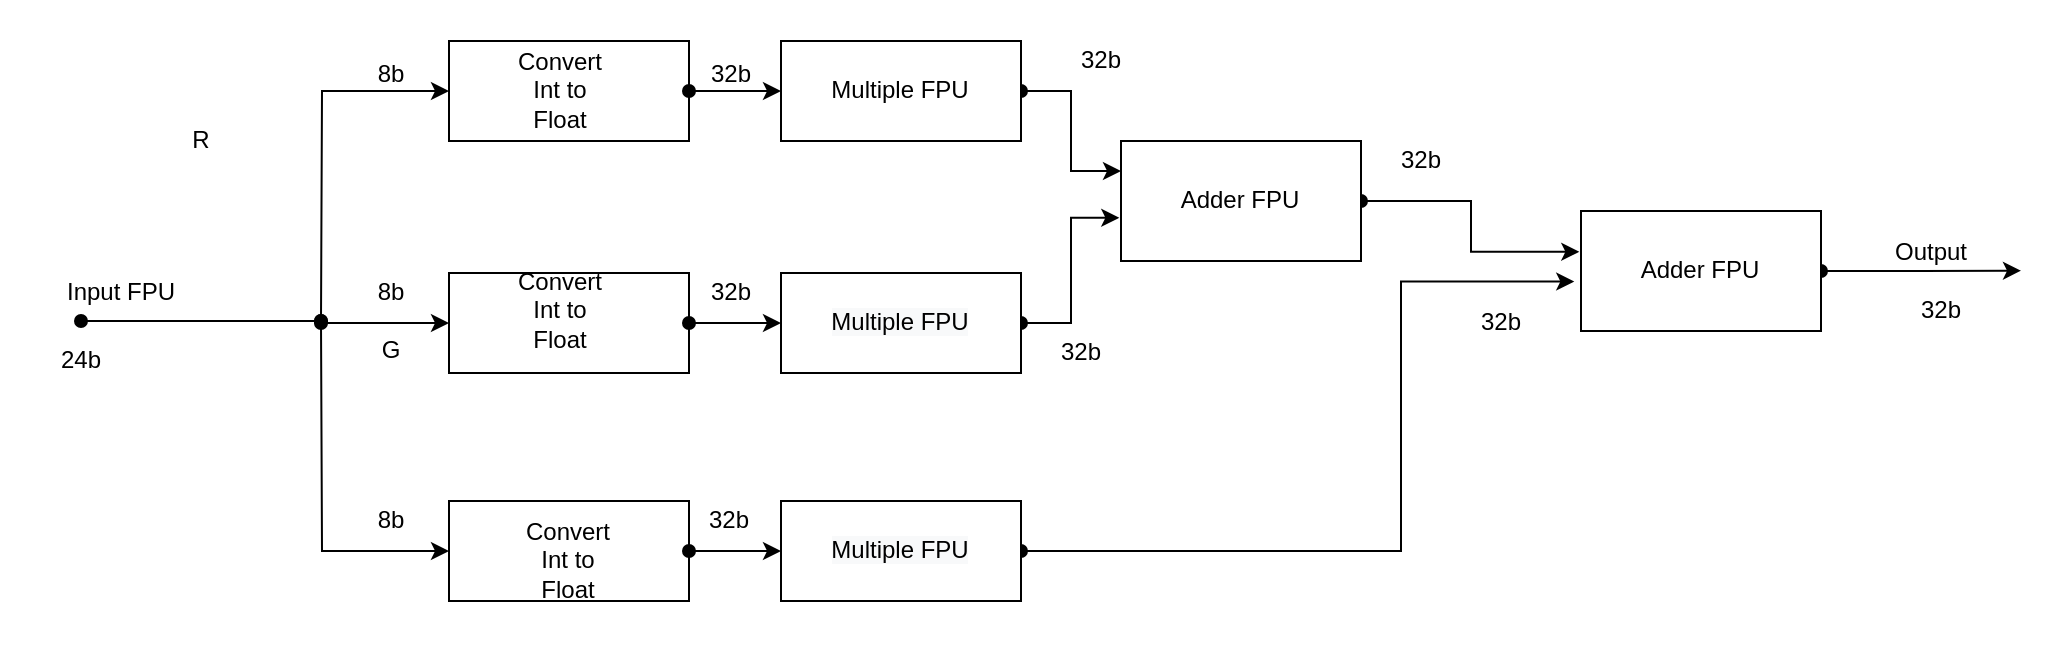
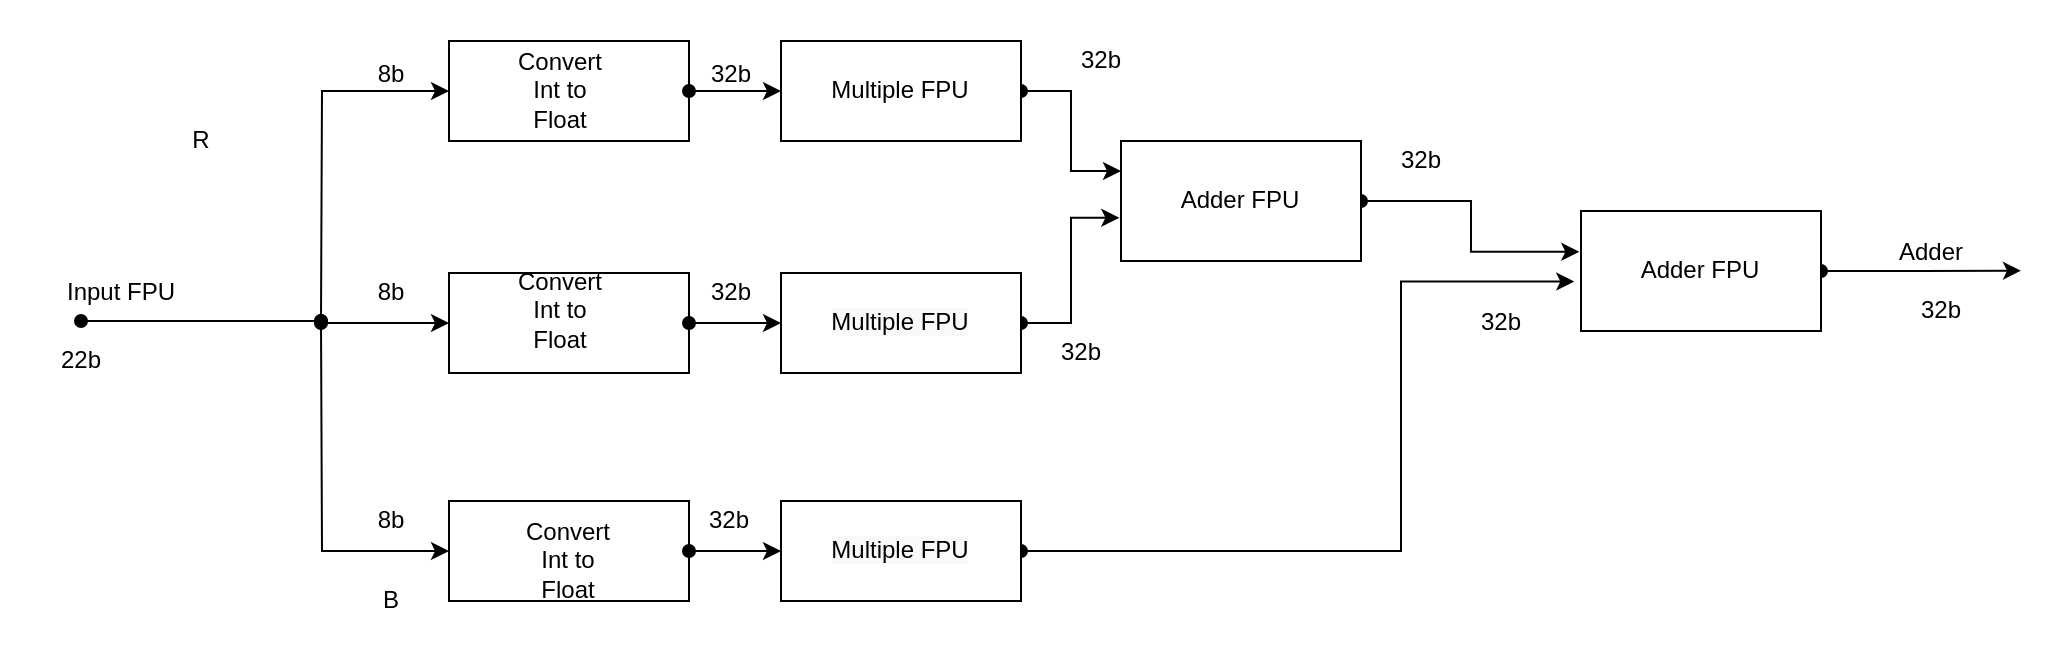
(1932, 253) -> (1932, 253)
(391, 351) -> none
(82, 361) -> (82, 361)
none -> (391, 601)
